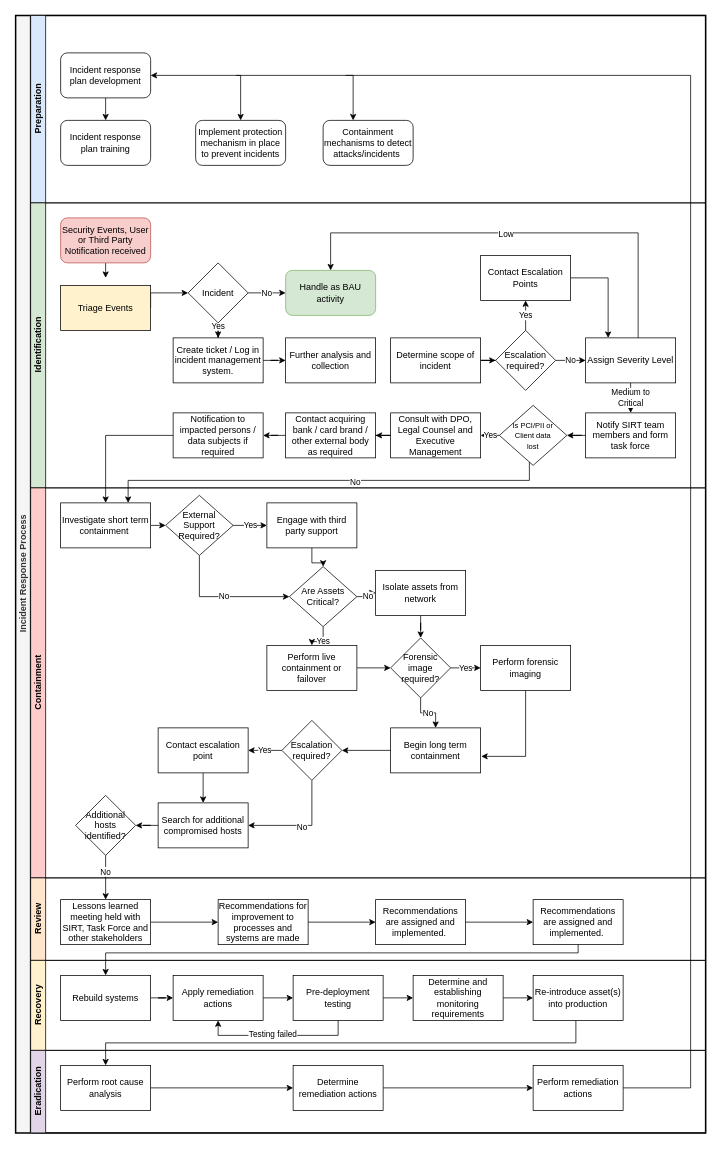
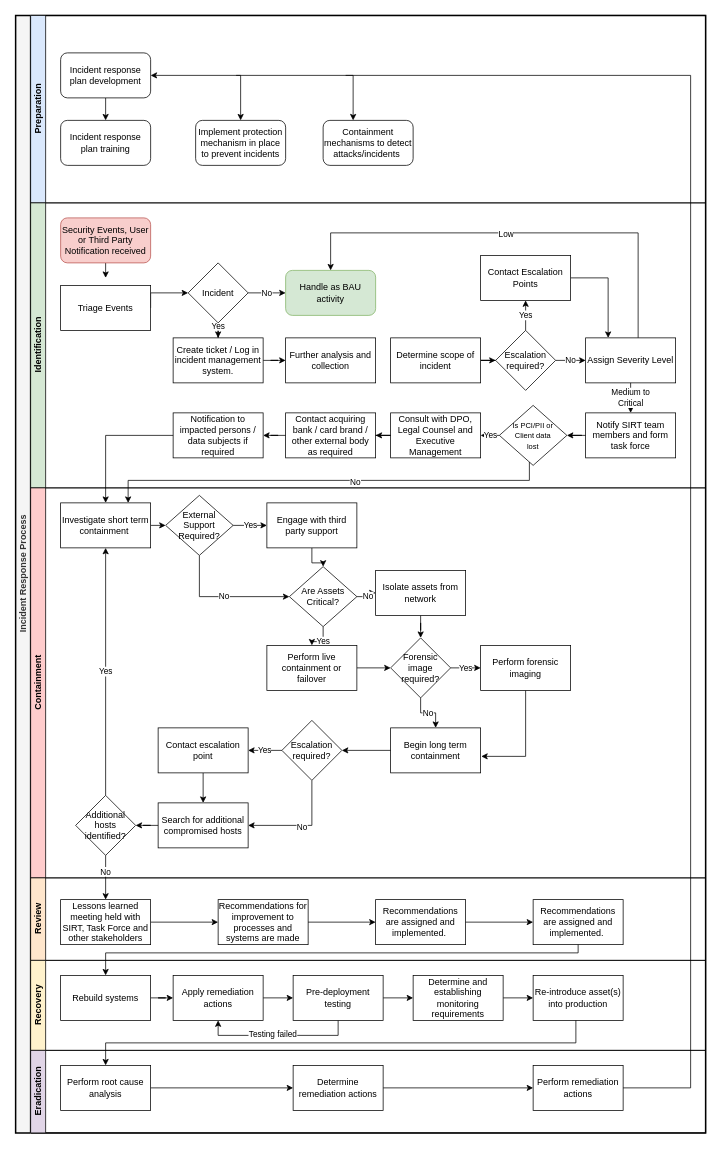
(105, 308) -> (105, 308)
none -> (105, 674)
